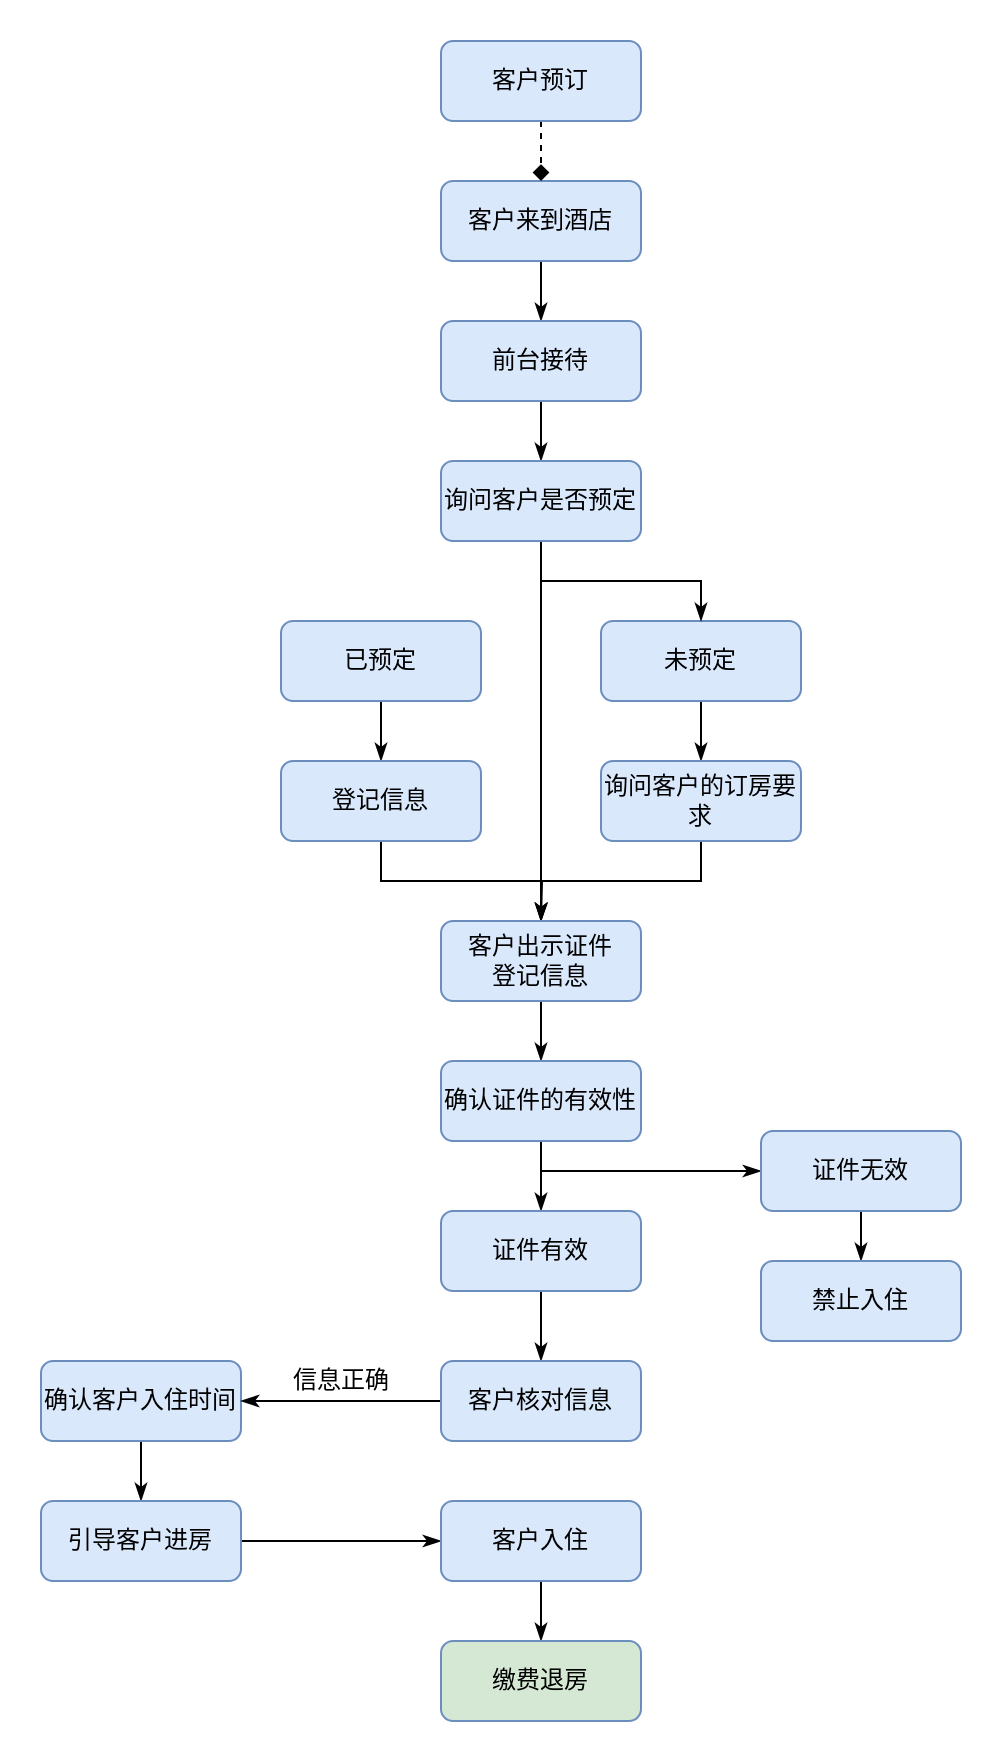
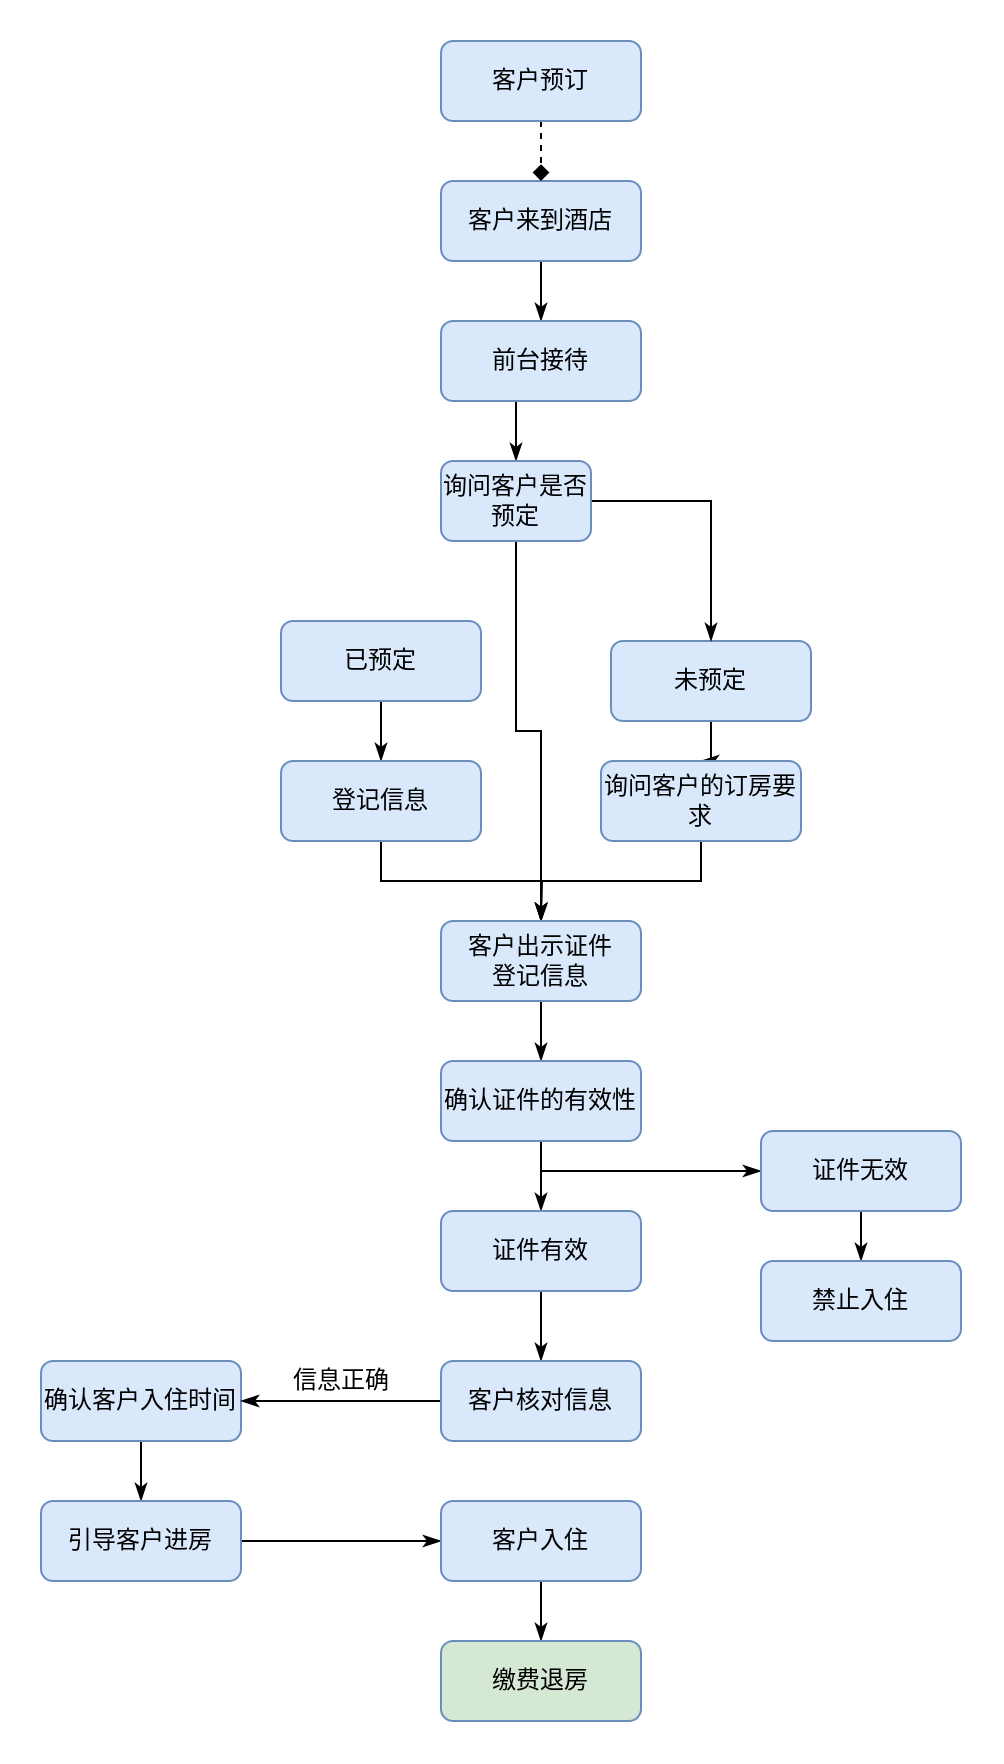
(541, 501) -> (516, 501)
(701, 661) -> (711, 681)
